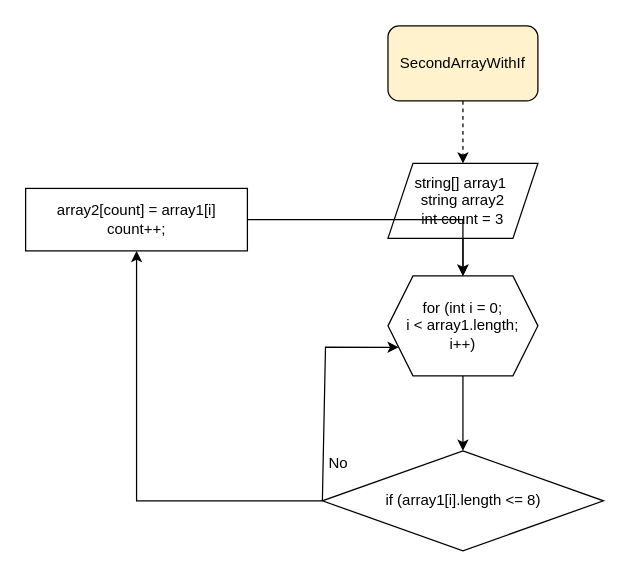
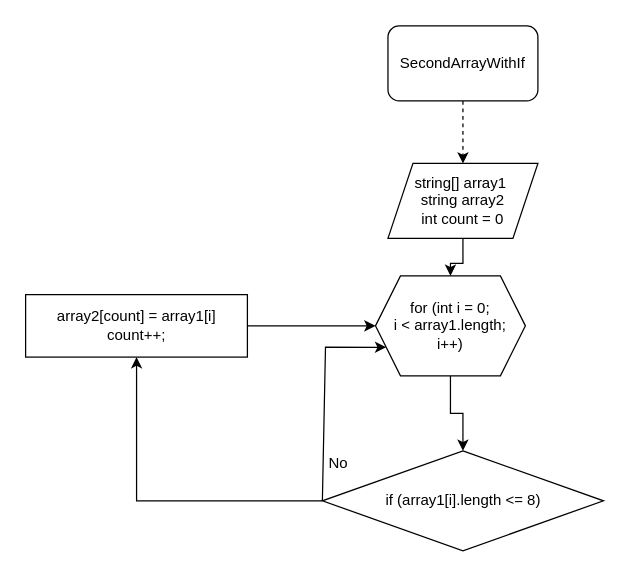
(463, 63) -> (463, 63)
(463, 201) -> (463, 201)
(137, 219) -> (137, 326)
(463, 326) -> (451, 326)
